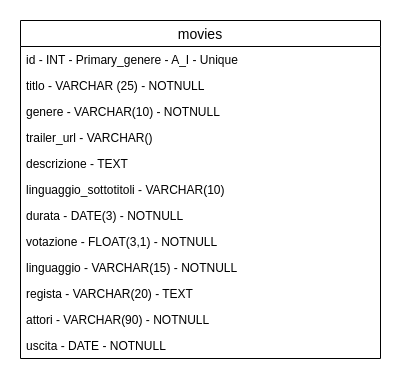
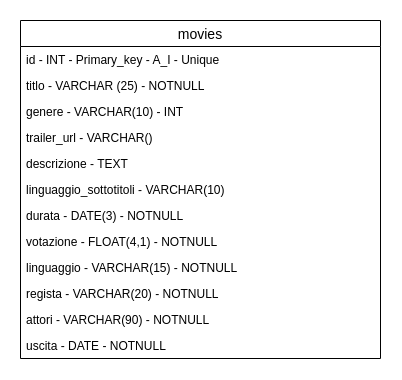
(143, 60) -> (133, 60)
(121, 112) -> (107, 112)
(124, 242) -> (124, 242)
(112, 294) -> (122, 294)
